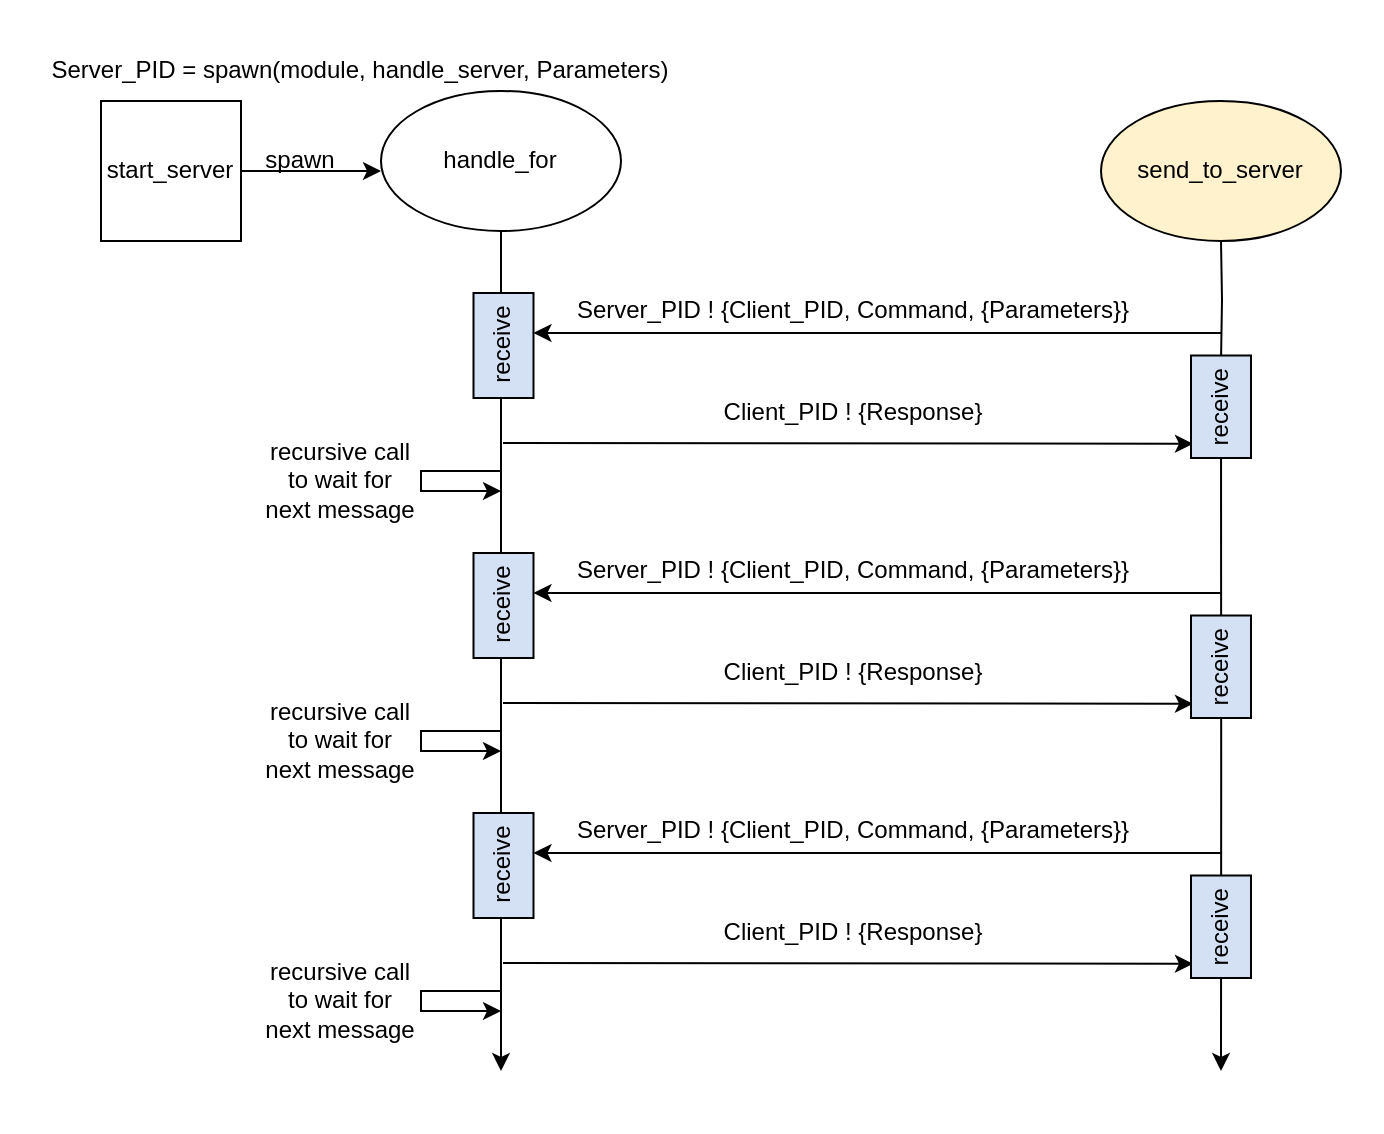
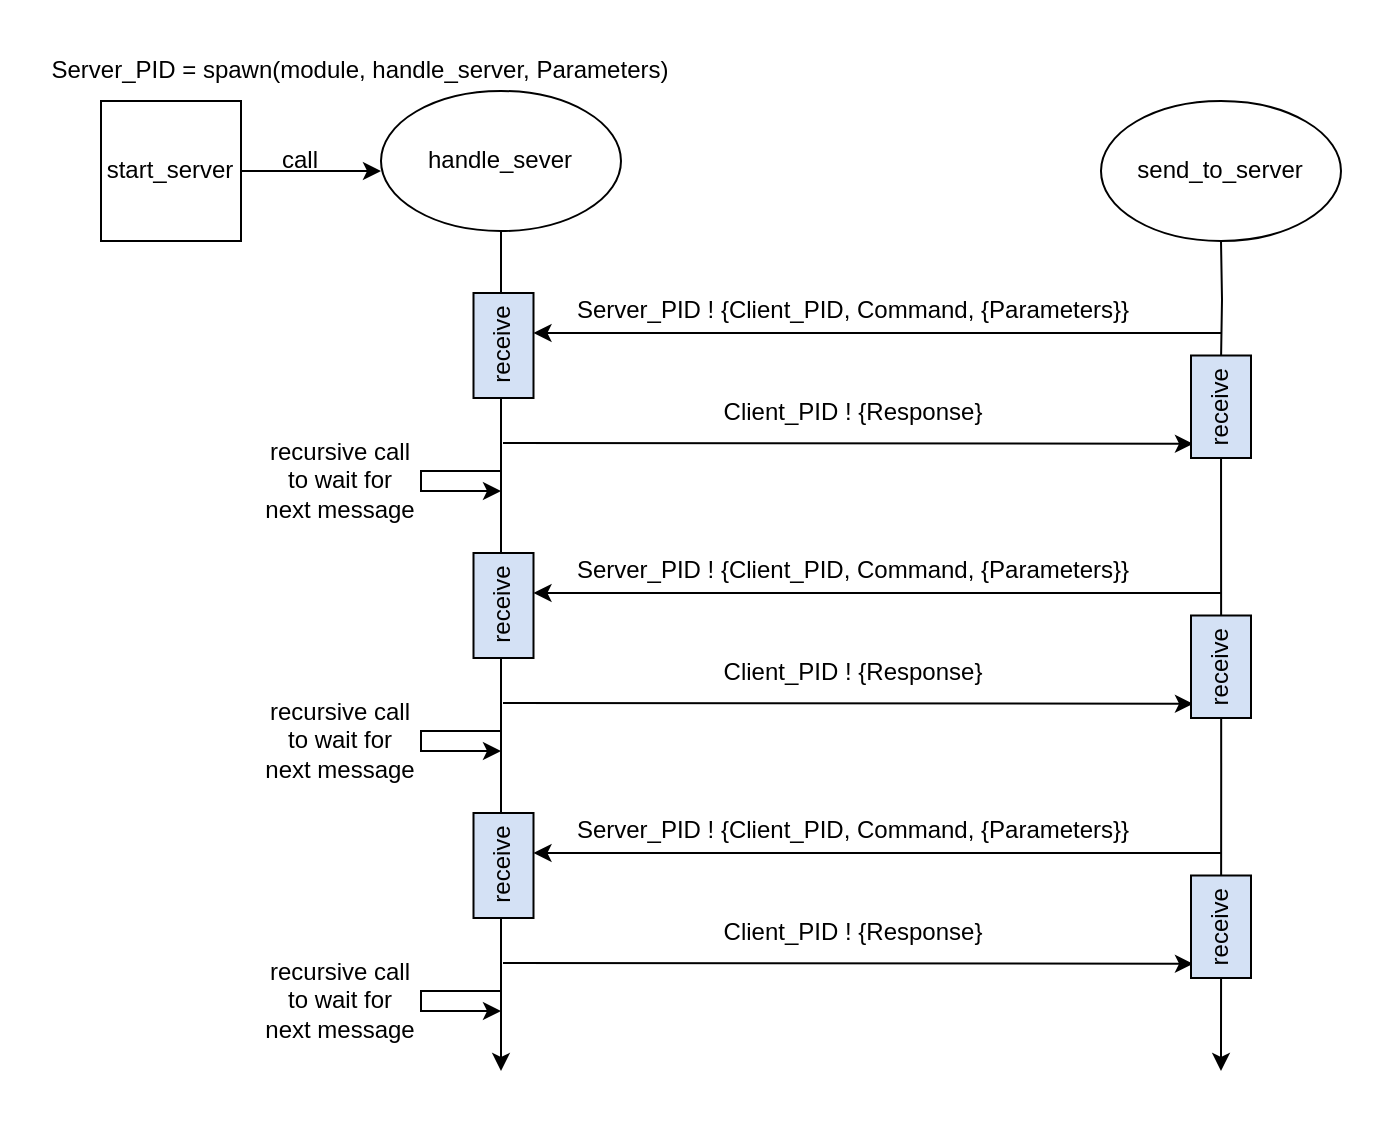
(301, 161) -> (301, 161)
(501, 161) -> (501, 161)
(1221, 171) -> (1221, 171)
